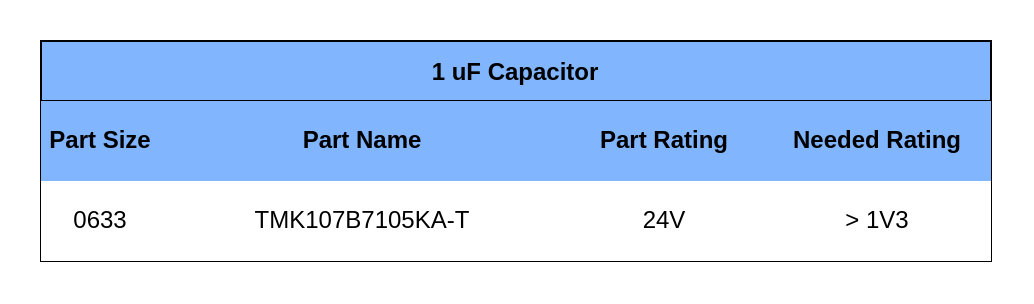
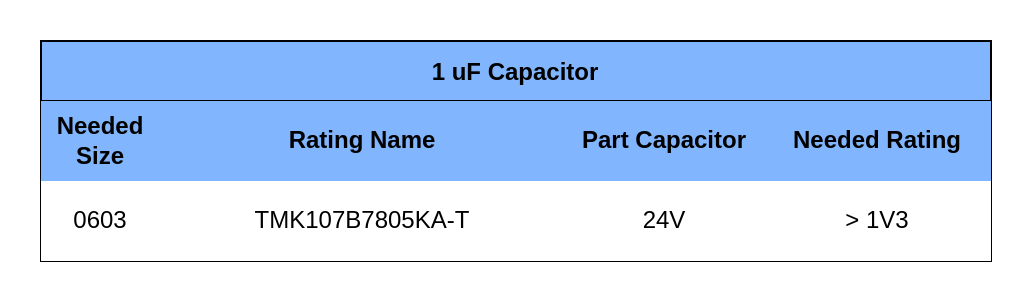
(101, 141) -> (101, 141)
(363, 141) -> (363, 141)
(665, 141) -> (665, 141)
(101, 221) -> (101, 221)
(363, 221) -> (363, 221)
